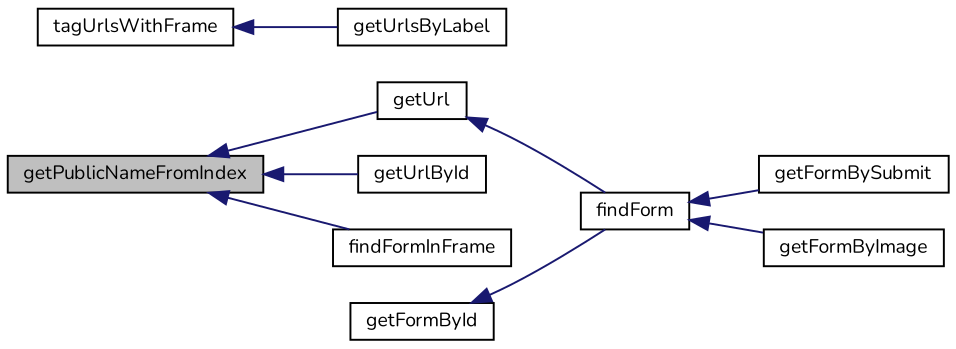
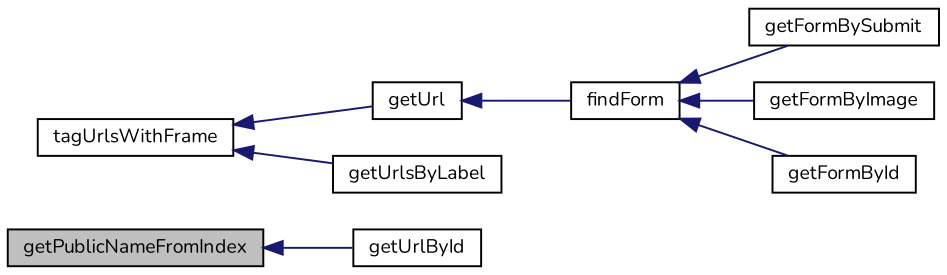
(303, 131) -> (313, 114)
(422, 248) -> none
(549, 264) -> (743, 140)
